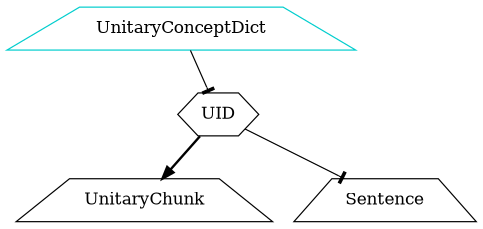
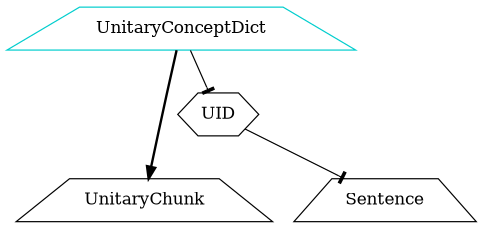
(185, 153) -> (164, 108)
